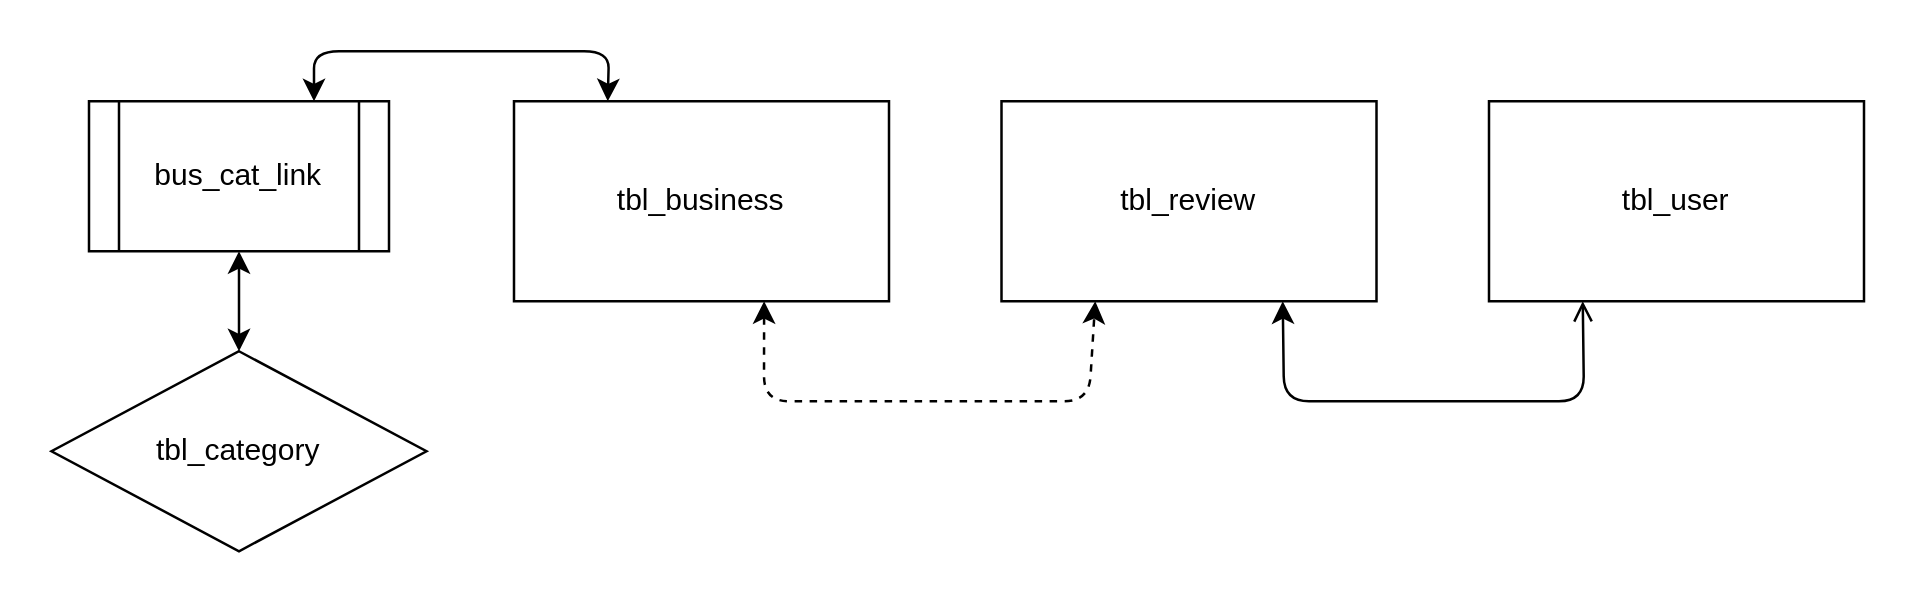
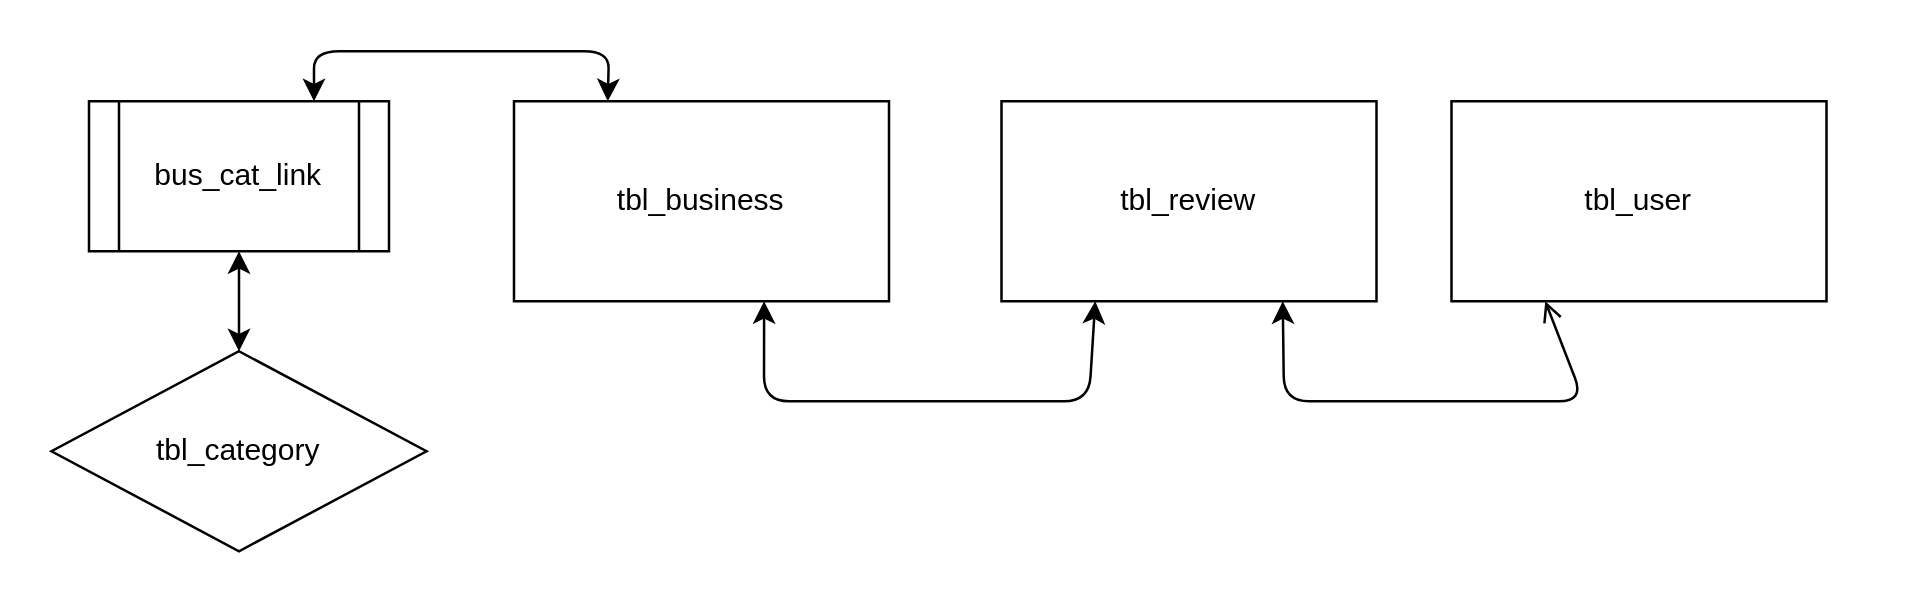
(1676, 201) -> (1639, 201)
(926, 401) -> (926, 401)
